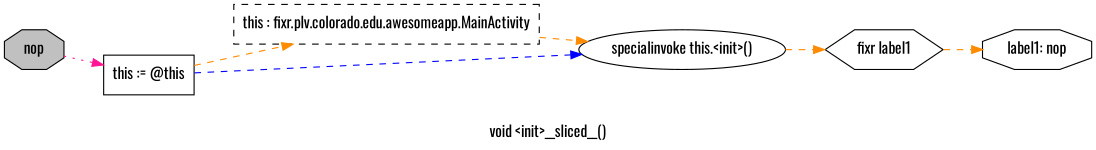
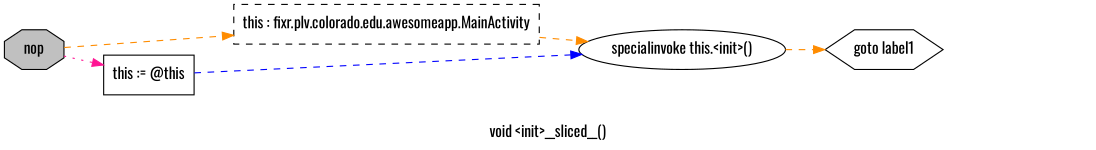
(884, 50) -> (884, 50)
(1037, 50) -> none
(238, 56) -> (143, 42)
